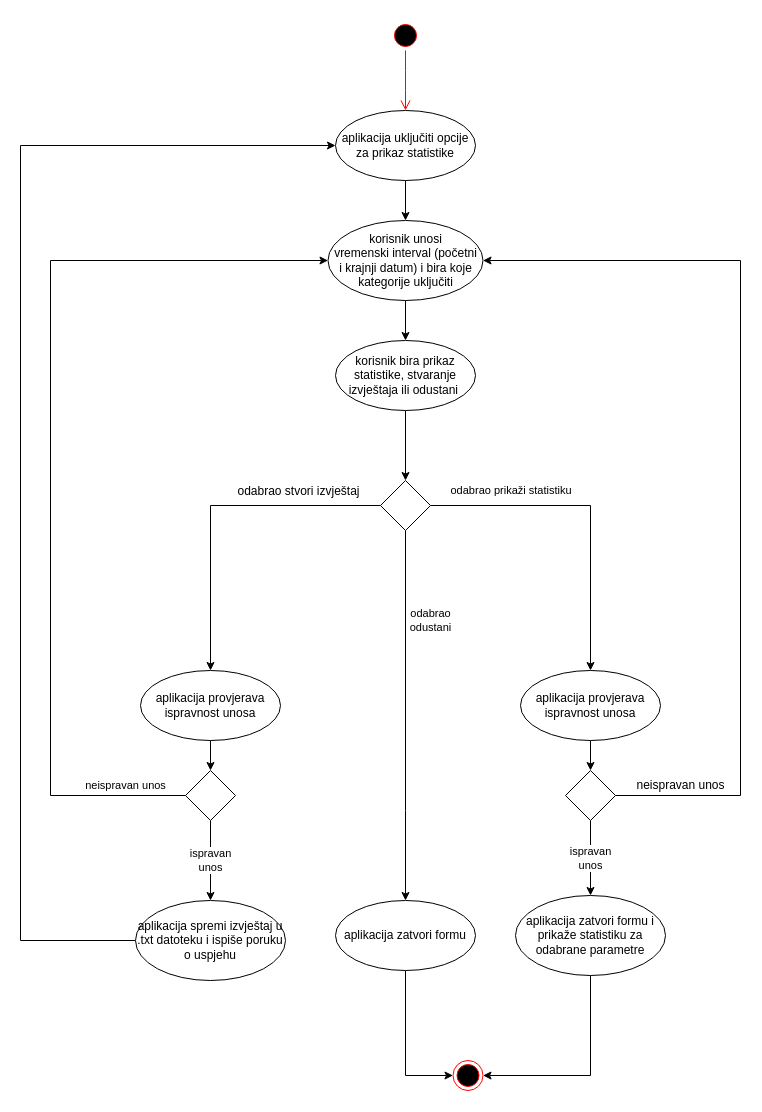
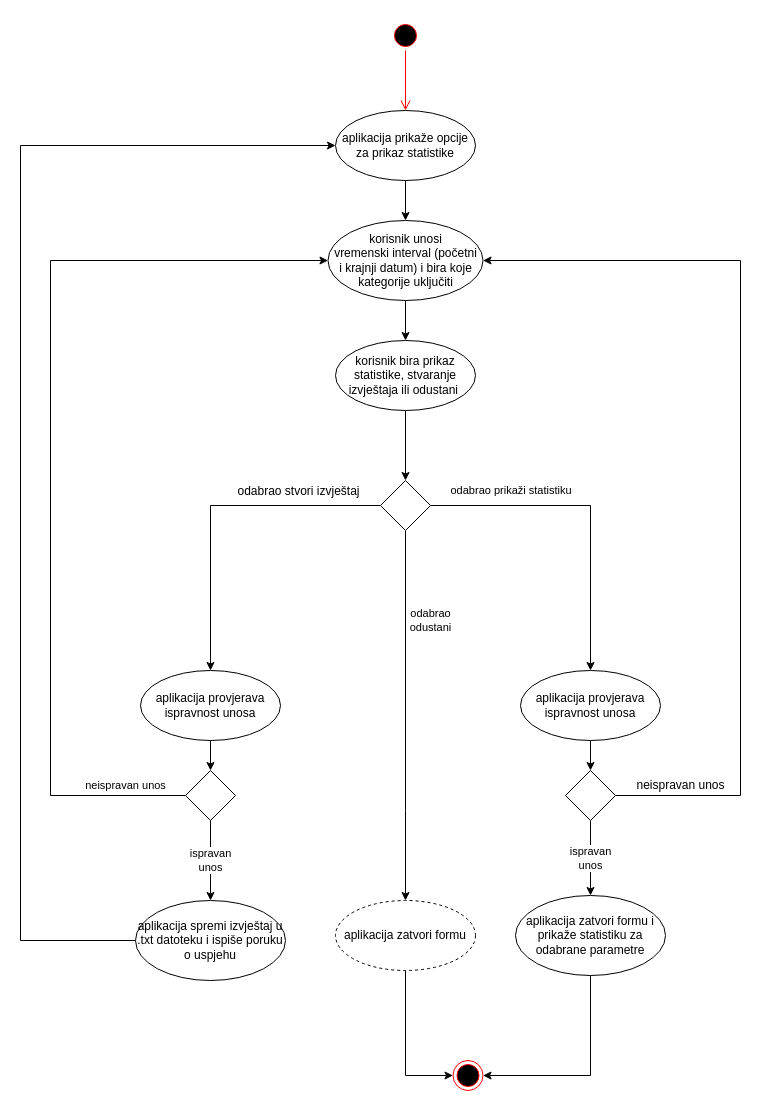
(406, 146) -> (406, 146)
(406, 936) -> (406, 936)
